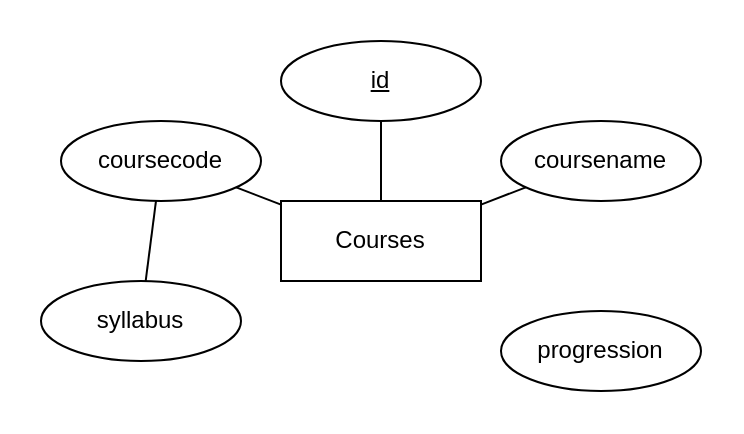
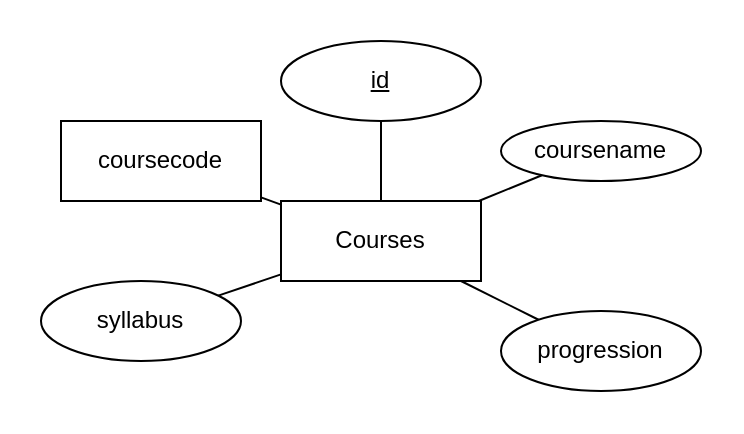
(161, 161) -> (161, 161)
(601, 161) -> (601, 151)
(151, 241) -> (250, 285)
none -> (500, 300)
